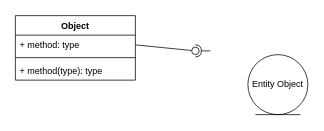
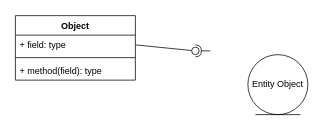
(51, 45) -> (46, 45)
(66, 71) -> (67, 71)
